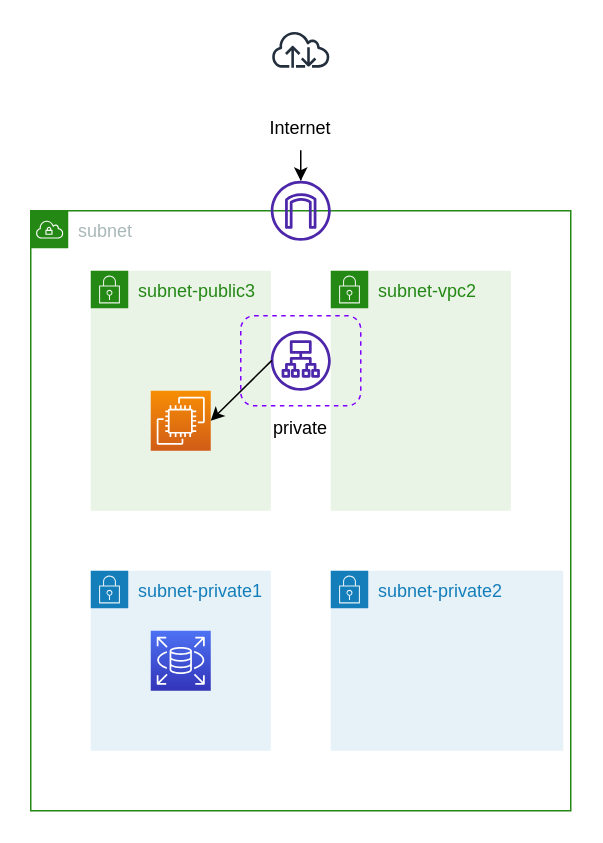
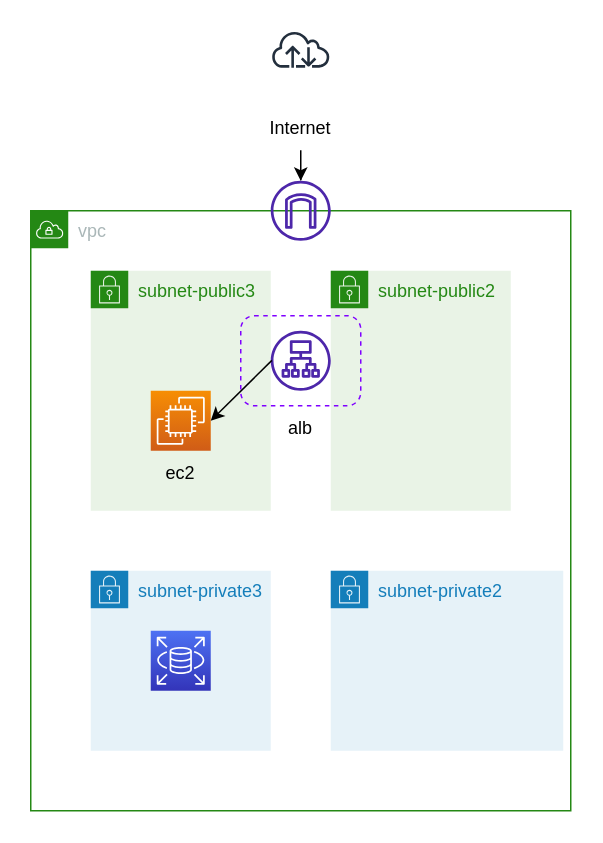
(109, 232) -> (94, 232)
(434, 292) -> (445, 292)
(301, 428) -> (301, 428)
none -> (181, 473)
(205, 603) -> (205, 603)
